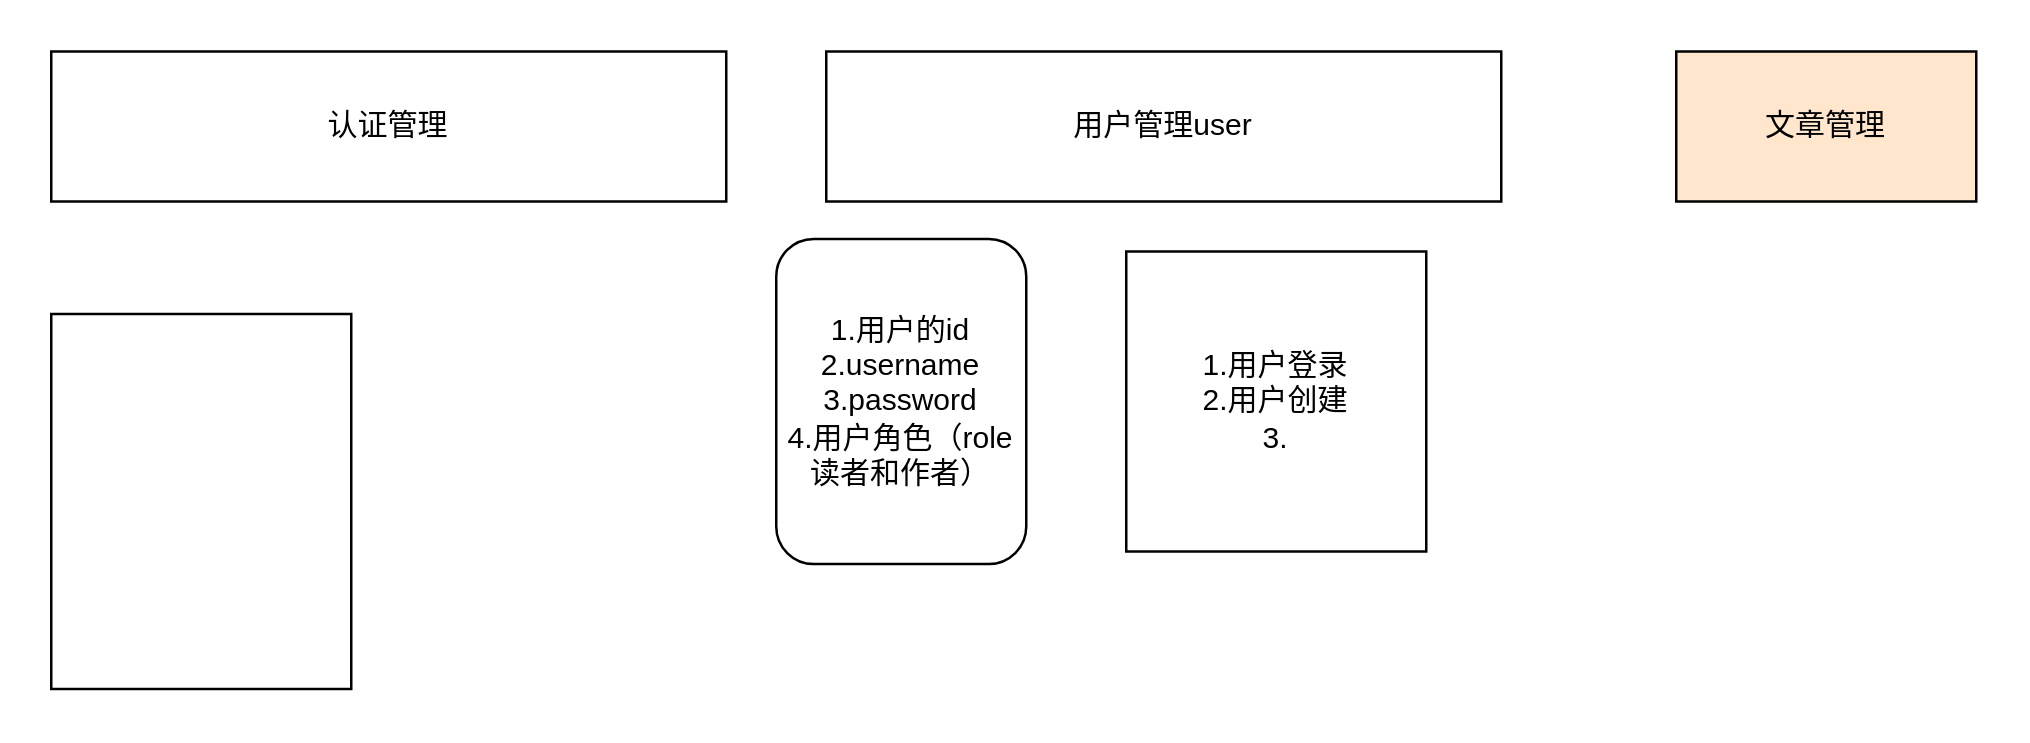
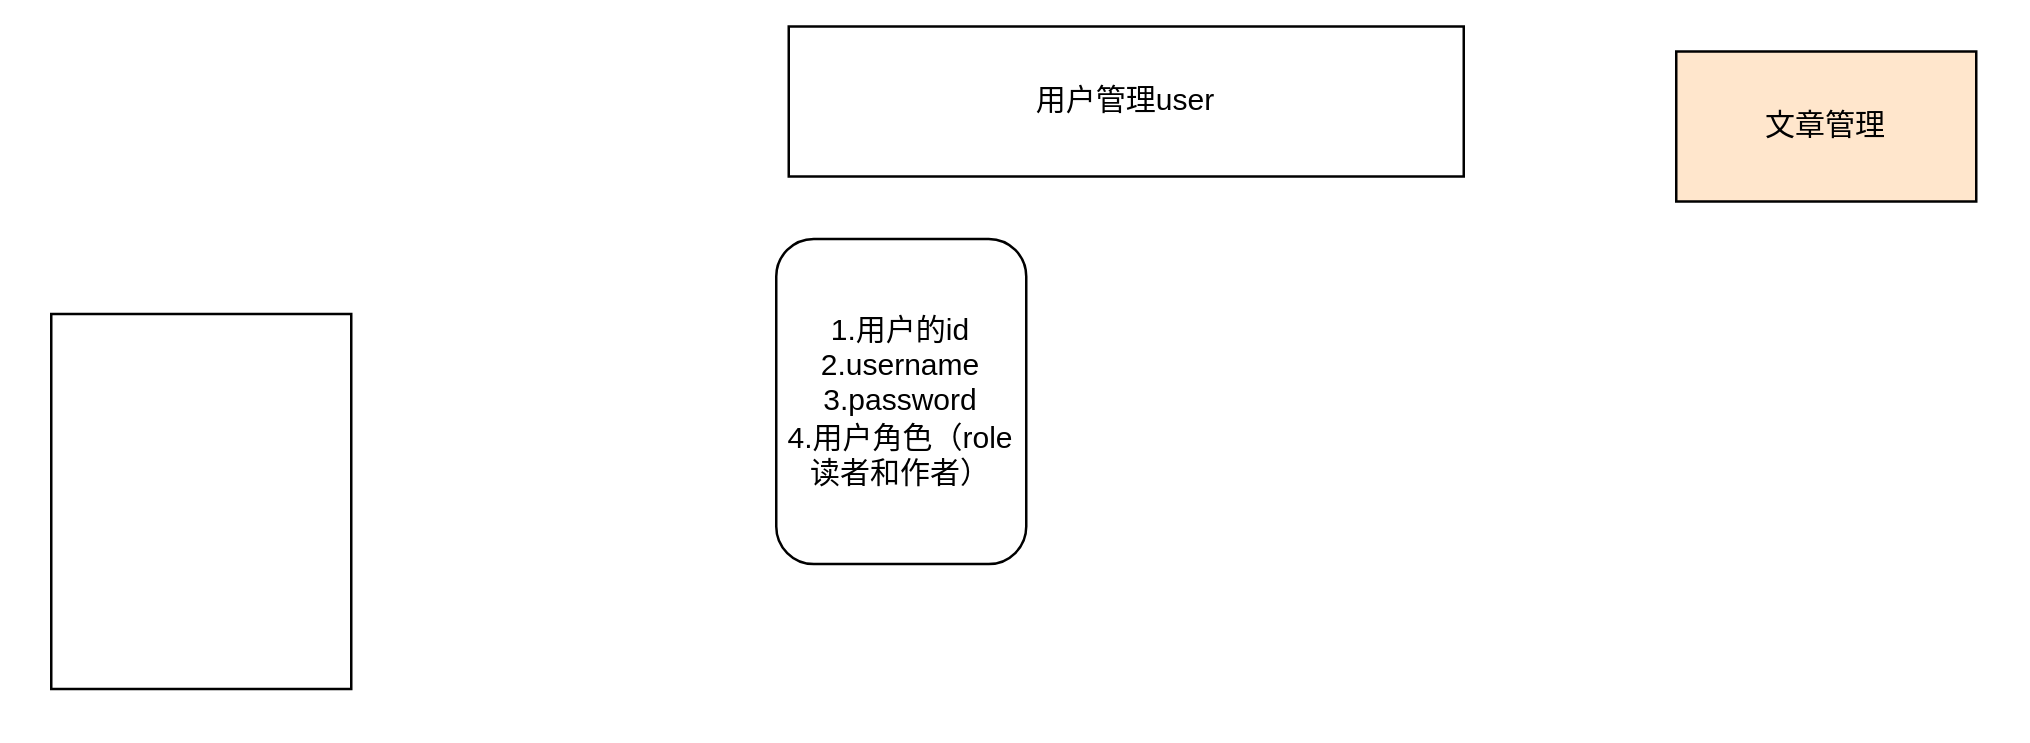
(389, 126) -> none
(1164, 126) -> (1126, 101)
(1276, 401) -> none
